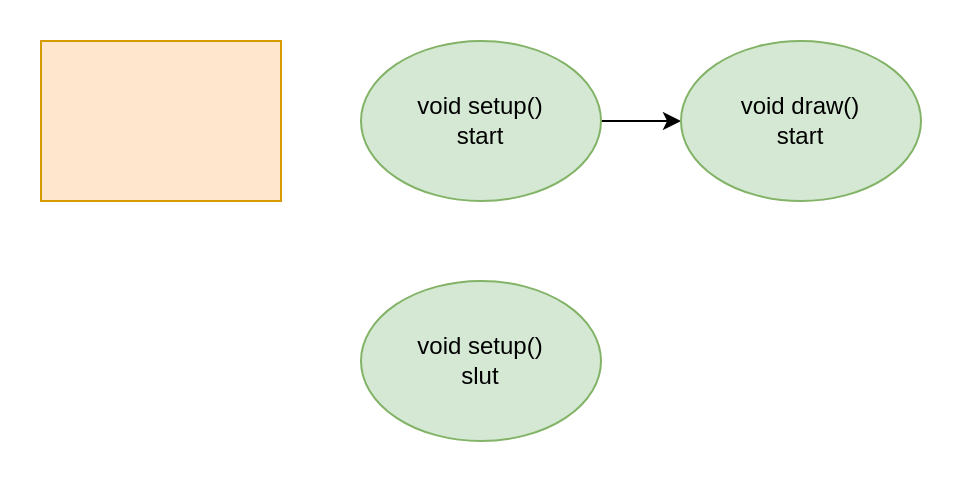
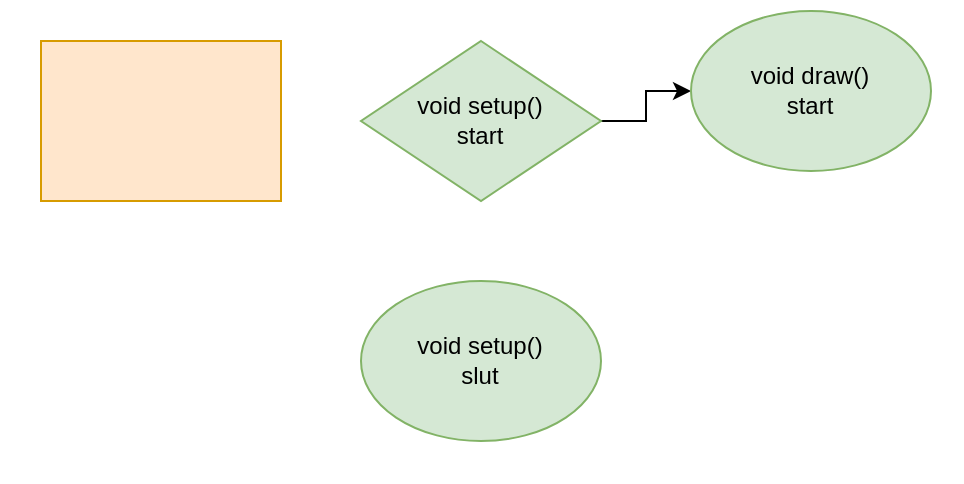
(481, 121) -> (481, 121)
(801, 121) -> (811, 91)
